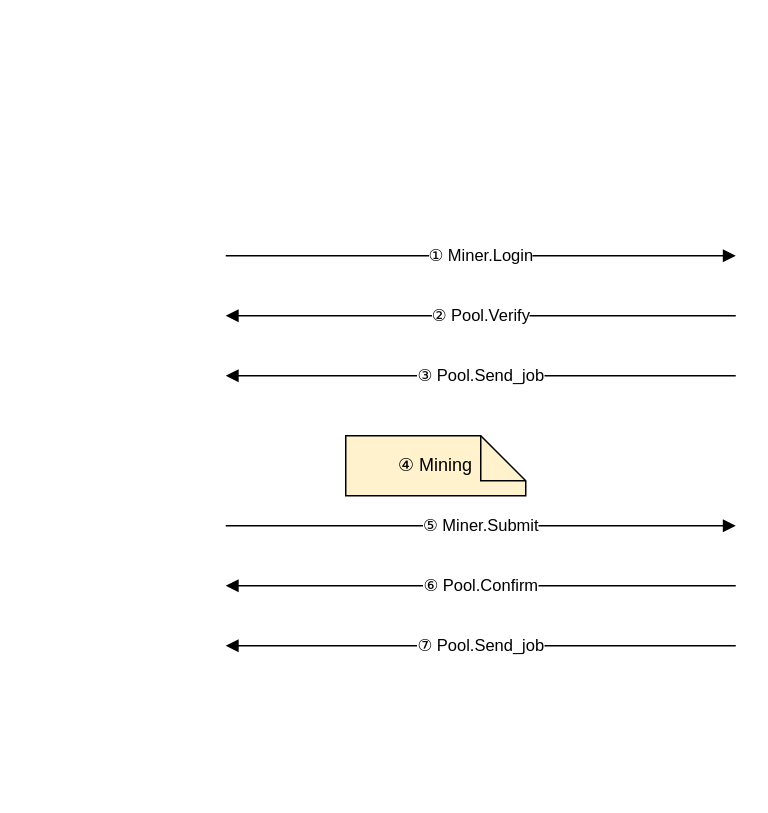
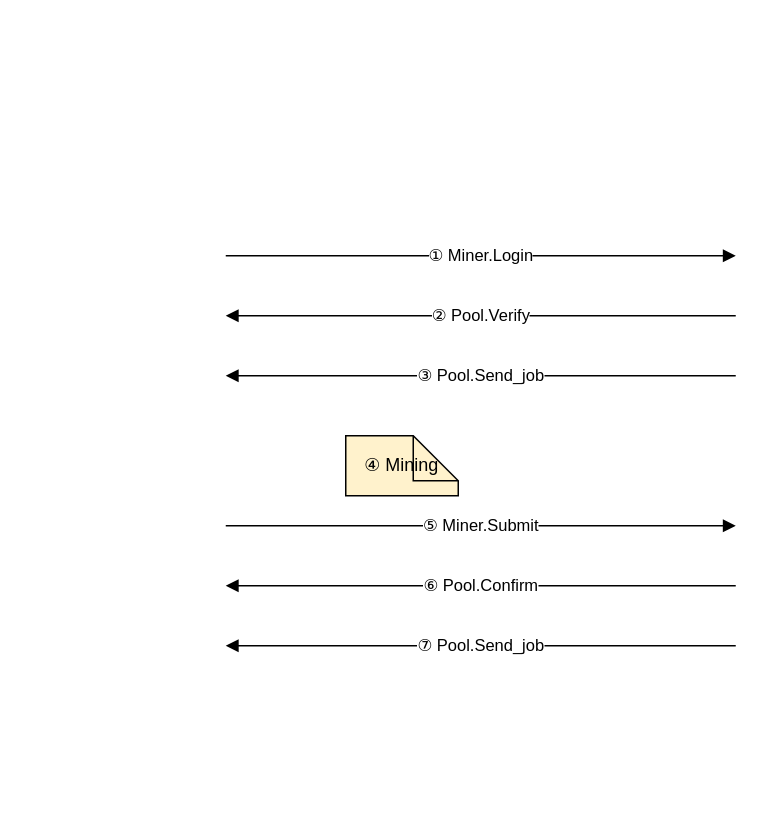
(436, 466) -> (402, 466)
